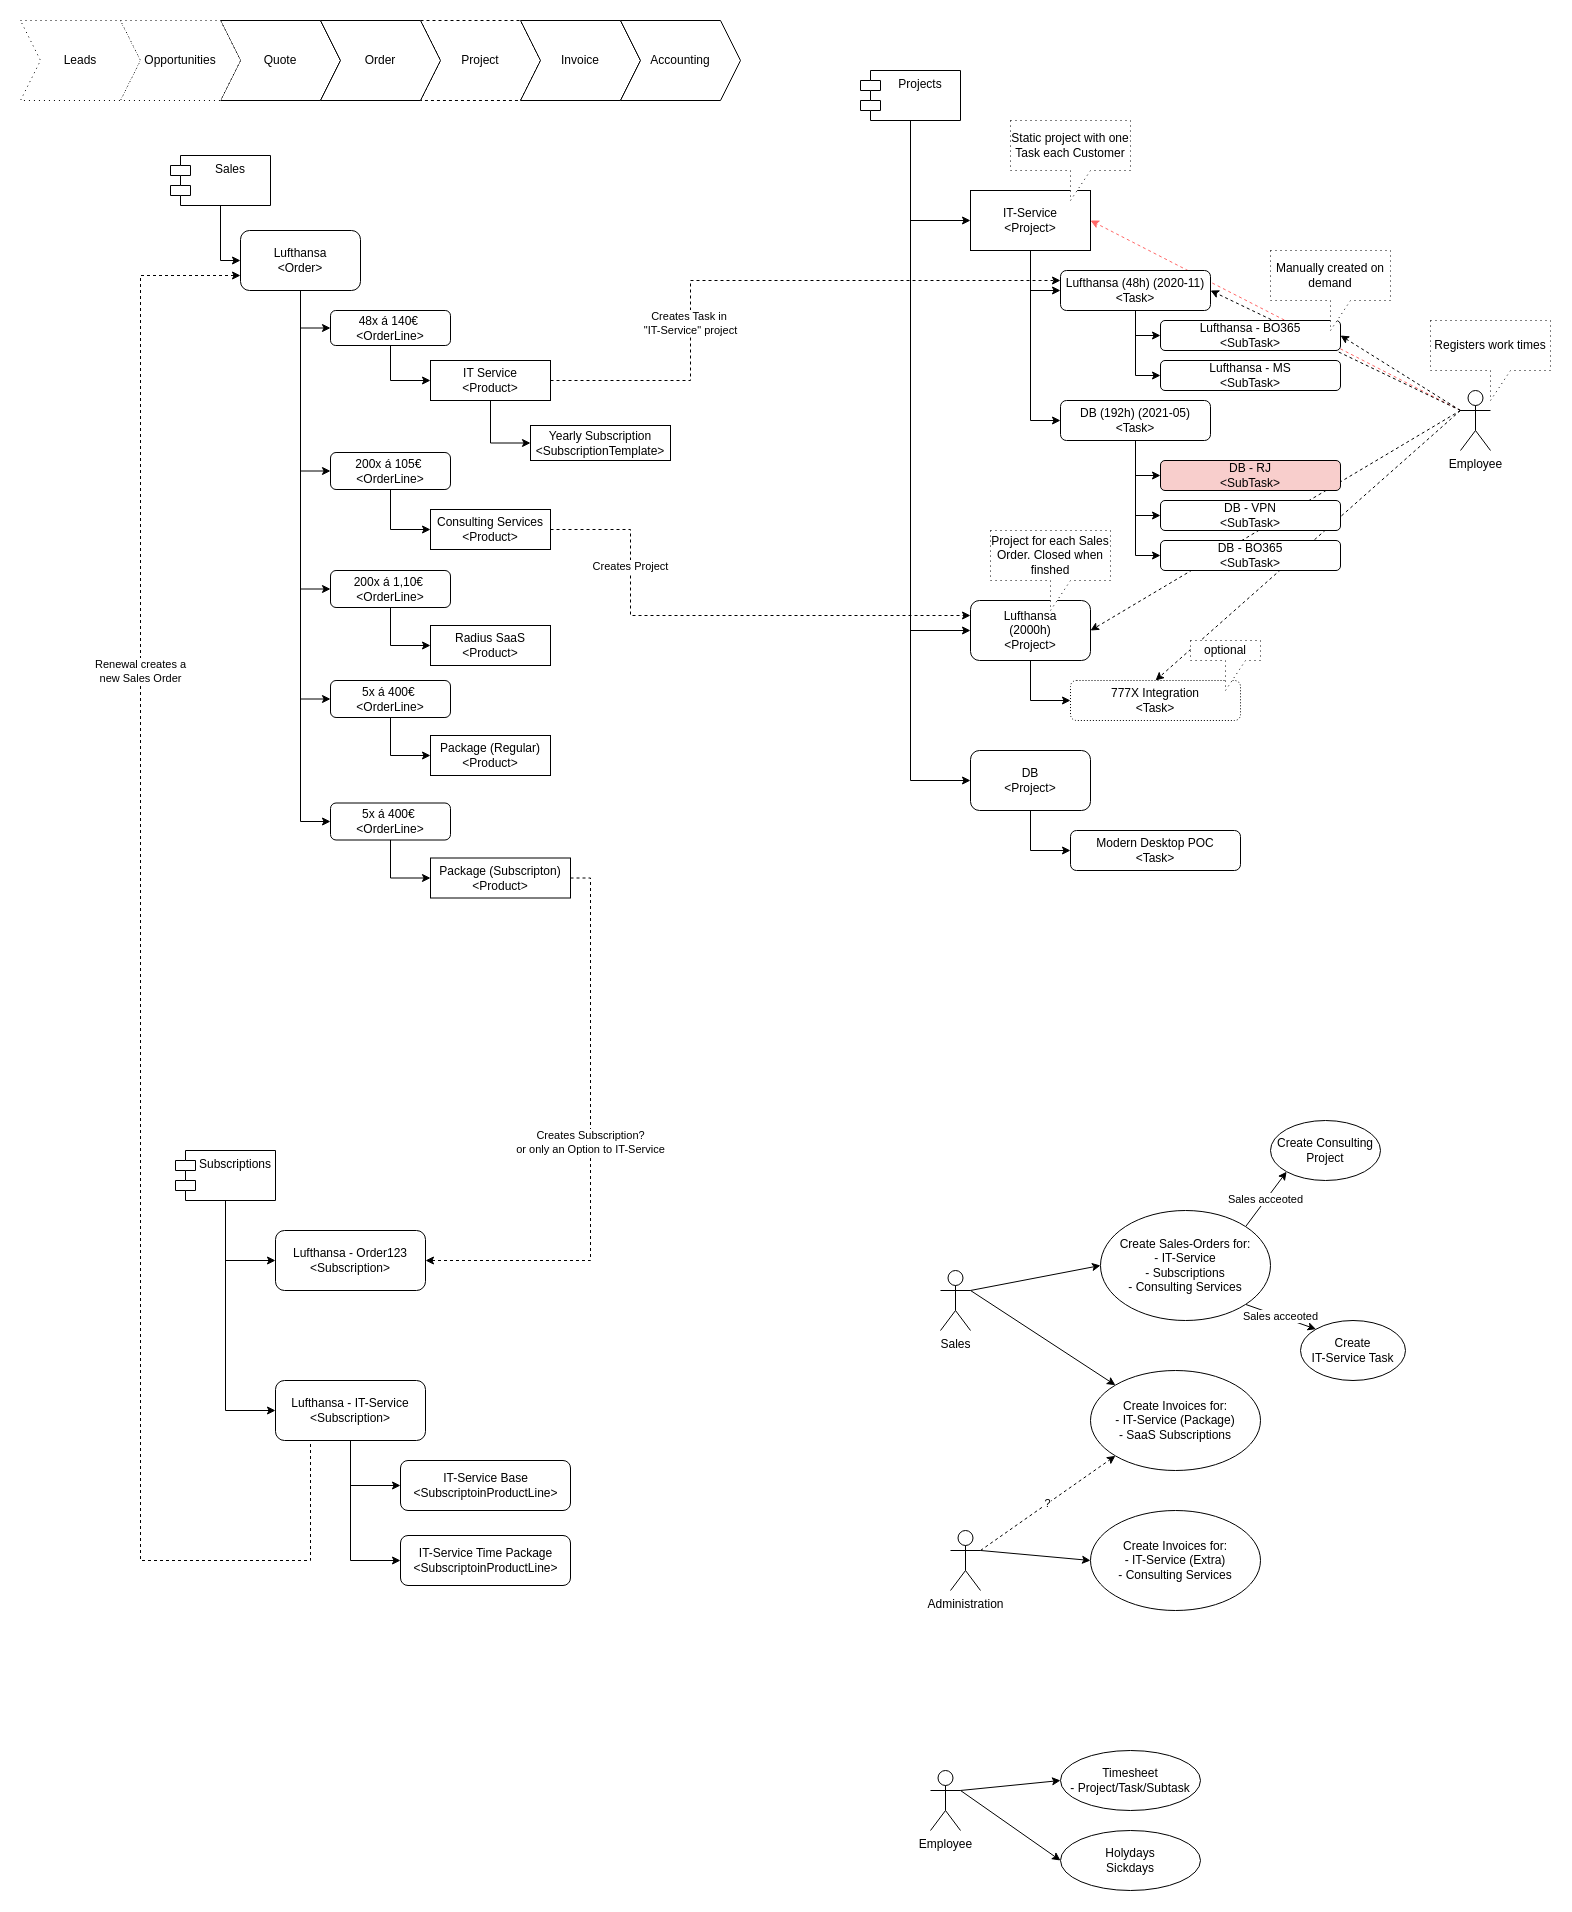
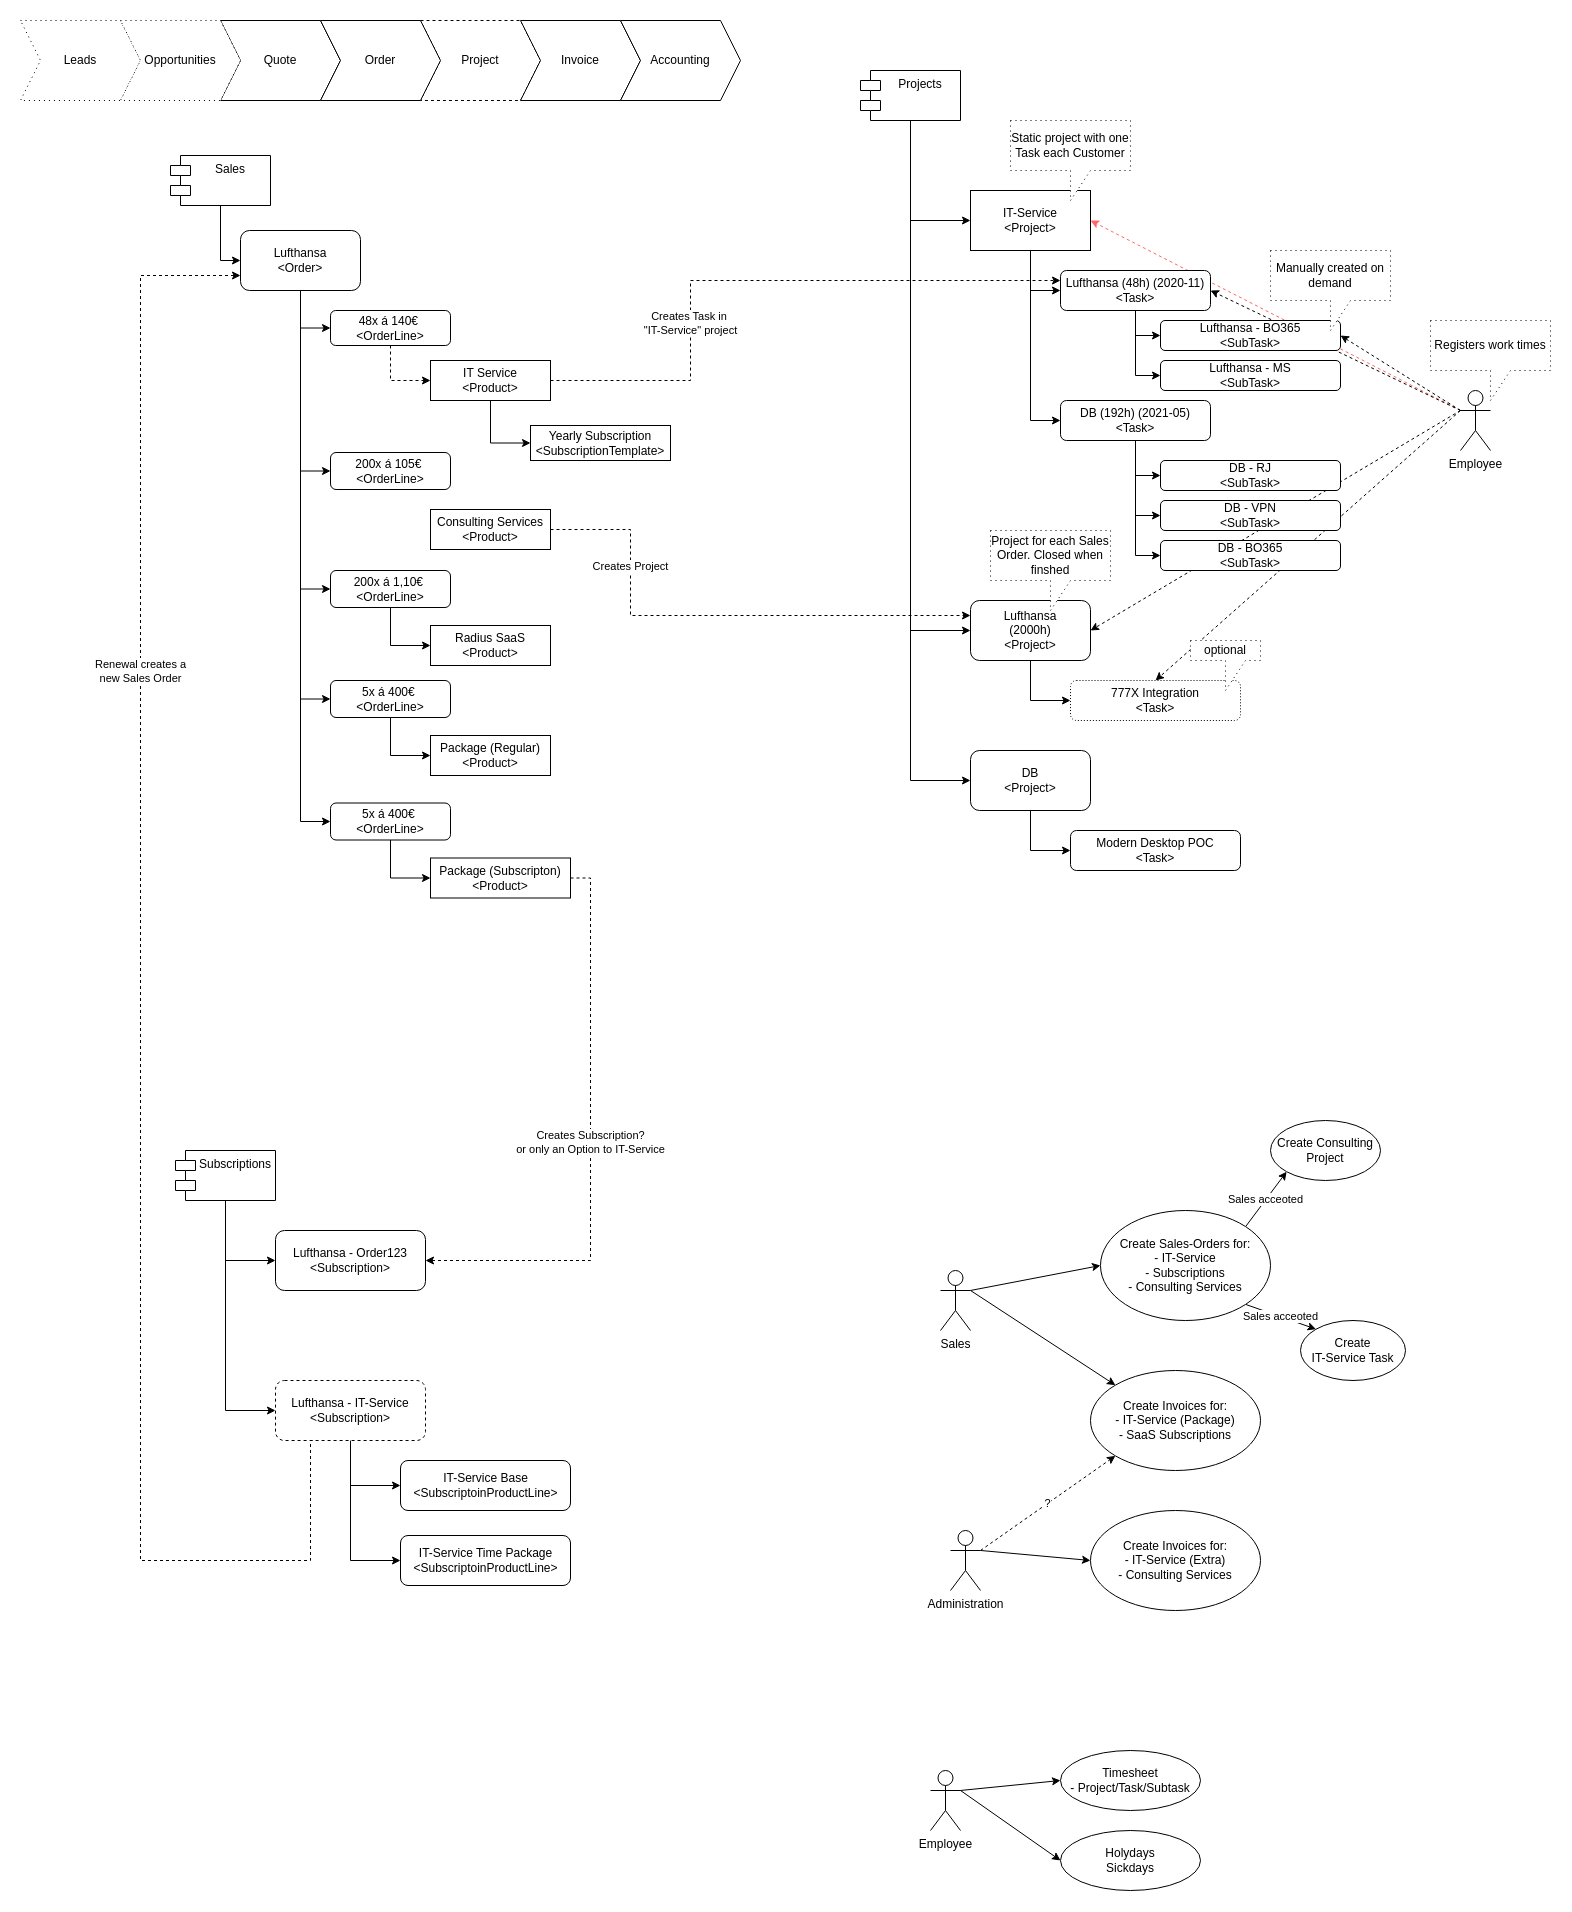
(391, 379) -> (391, 379)
(1251, 476) -> (1251, 476)
(391, 526) -> none
(351, 1411) -> (351, 1411)
